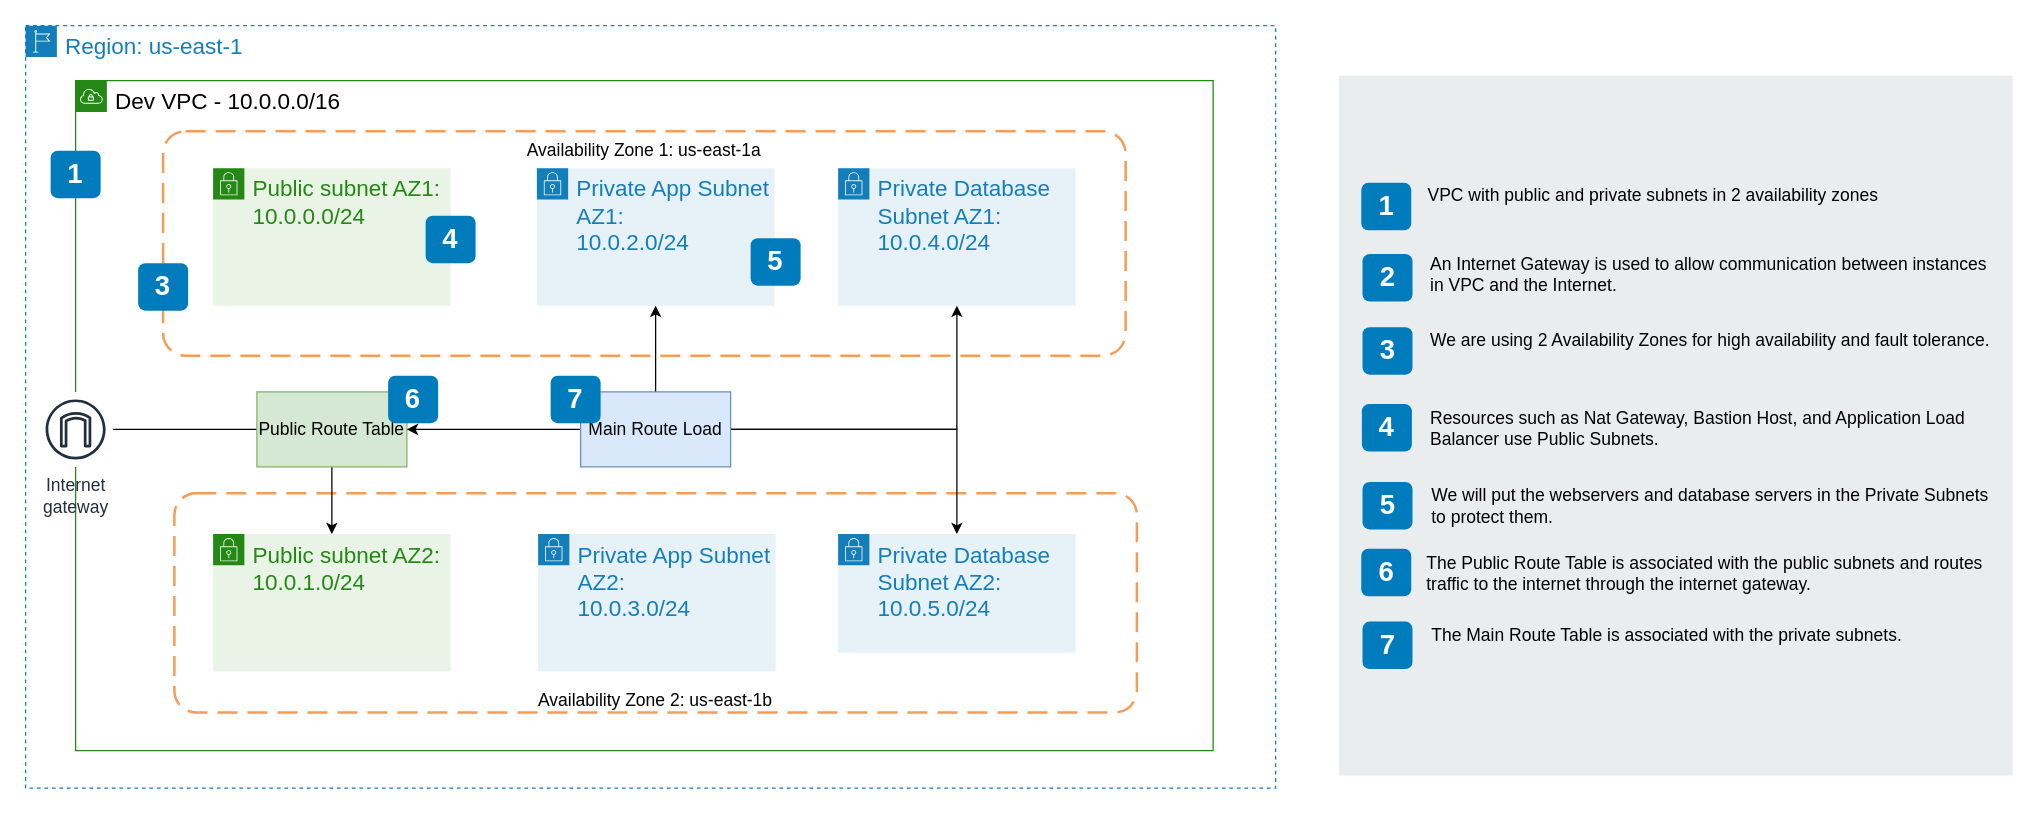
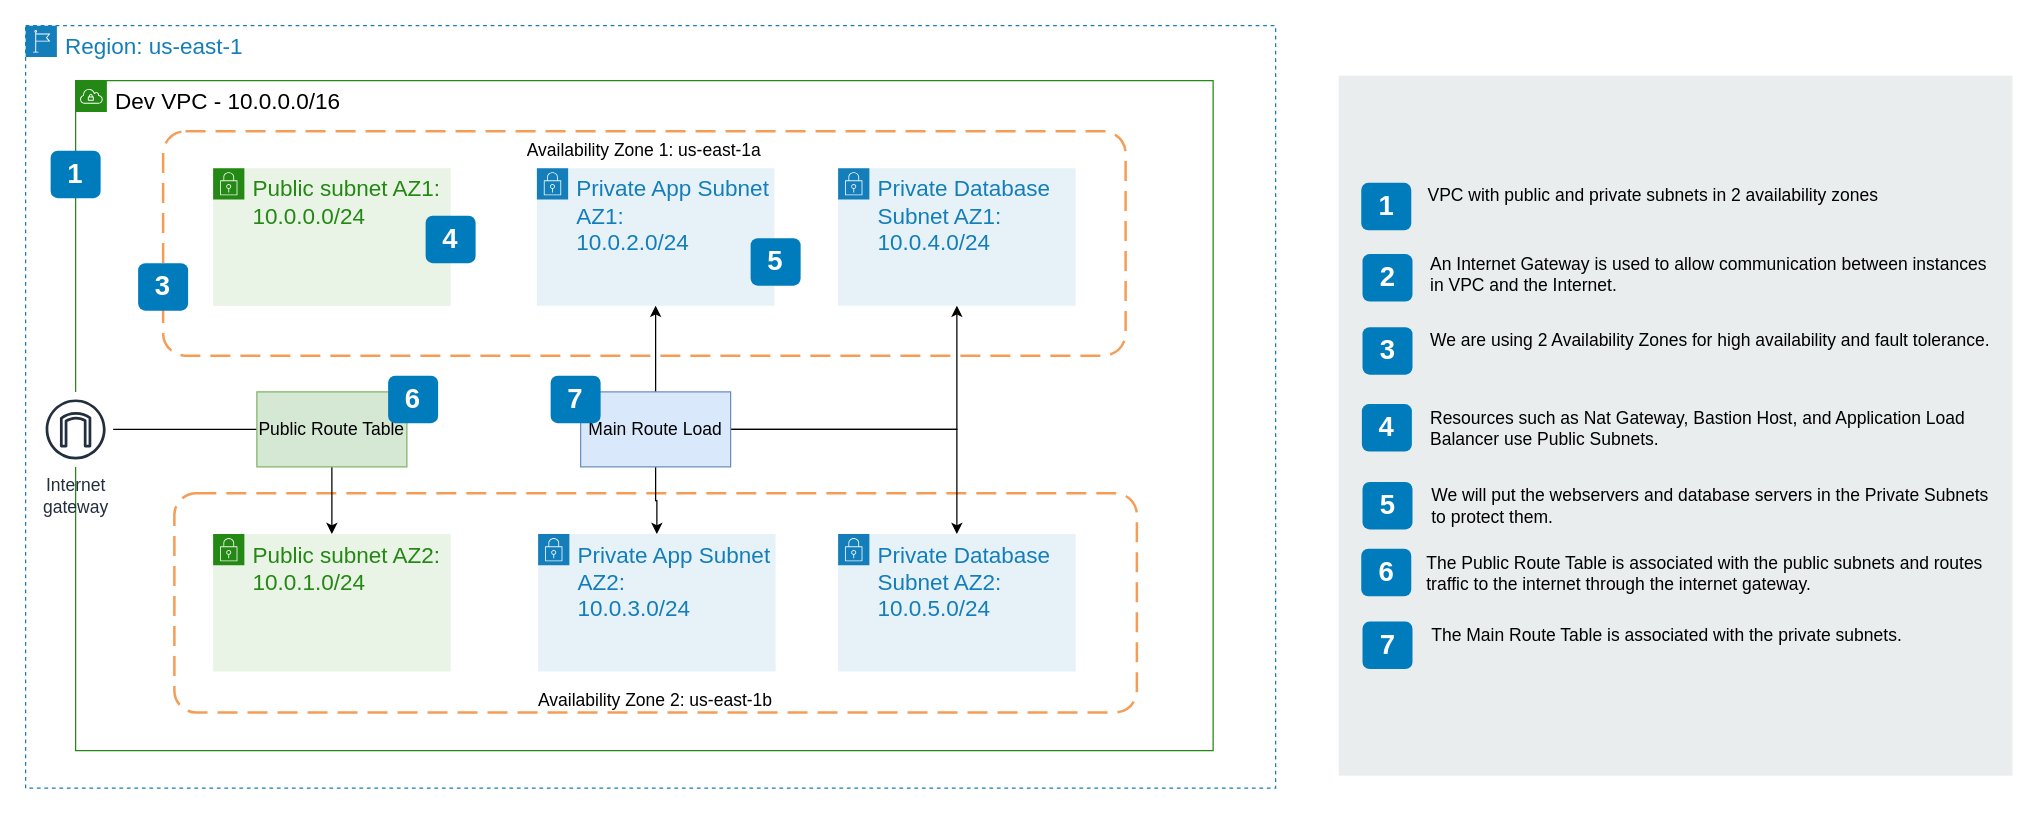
(498, 429) -> (656, 496)
(957, 593) -> (957, 603)
